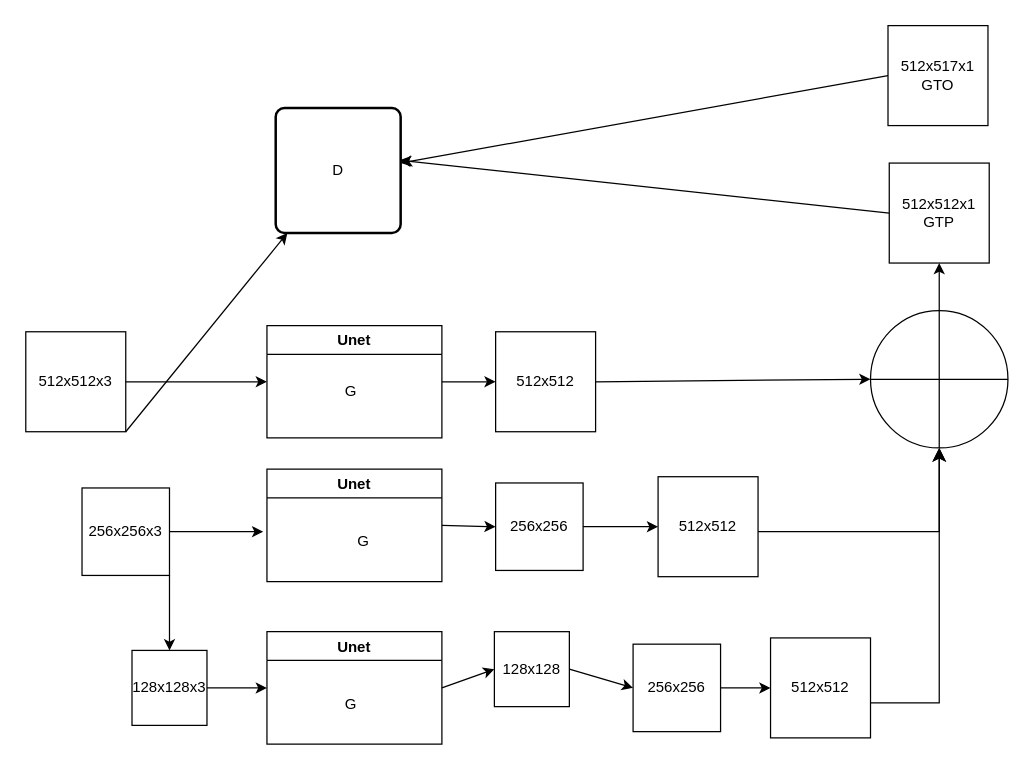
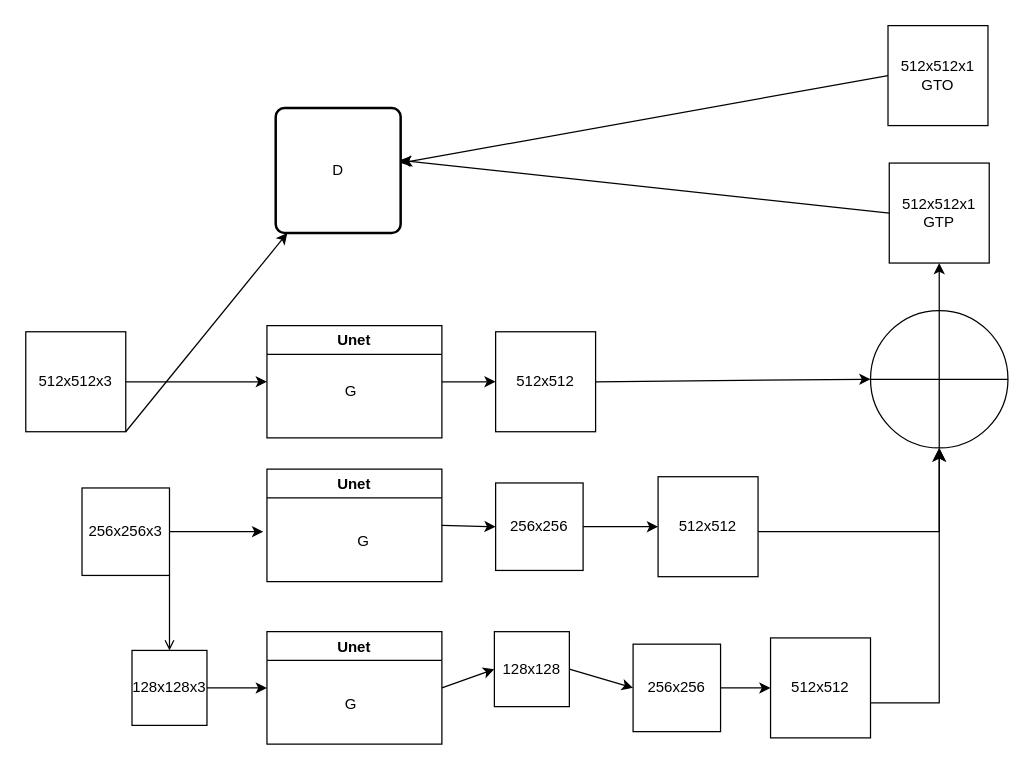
(938, 76) -> (938, 76)
(169, 641) -> (169, 643)
